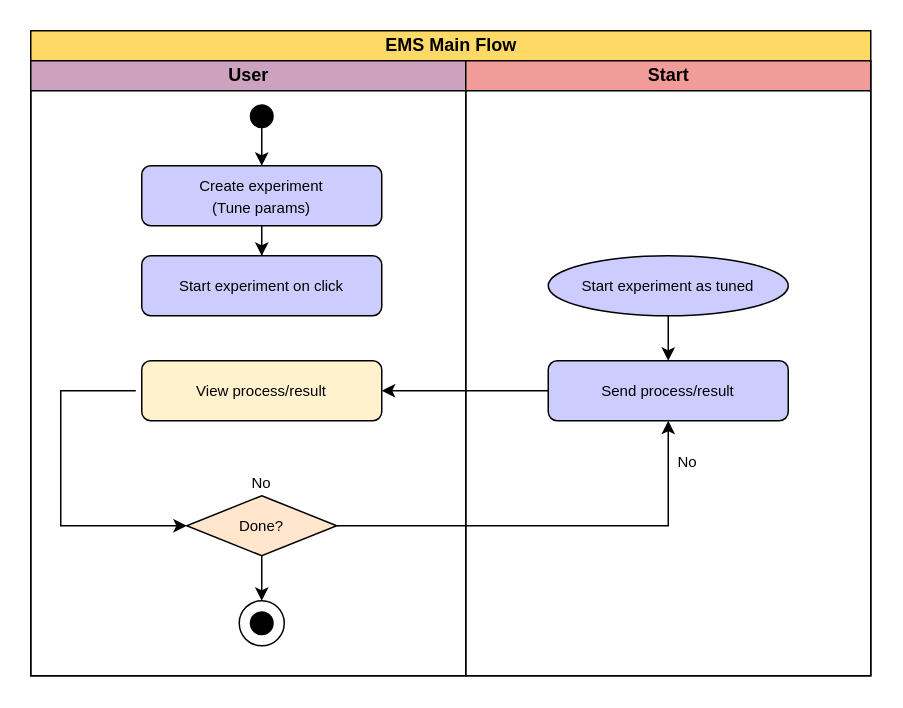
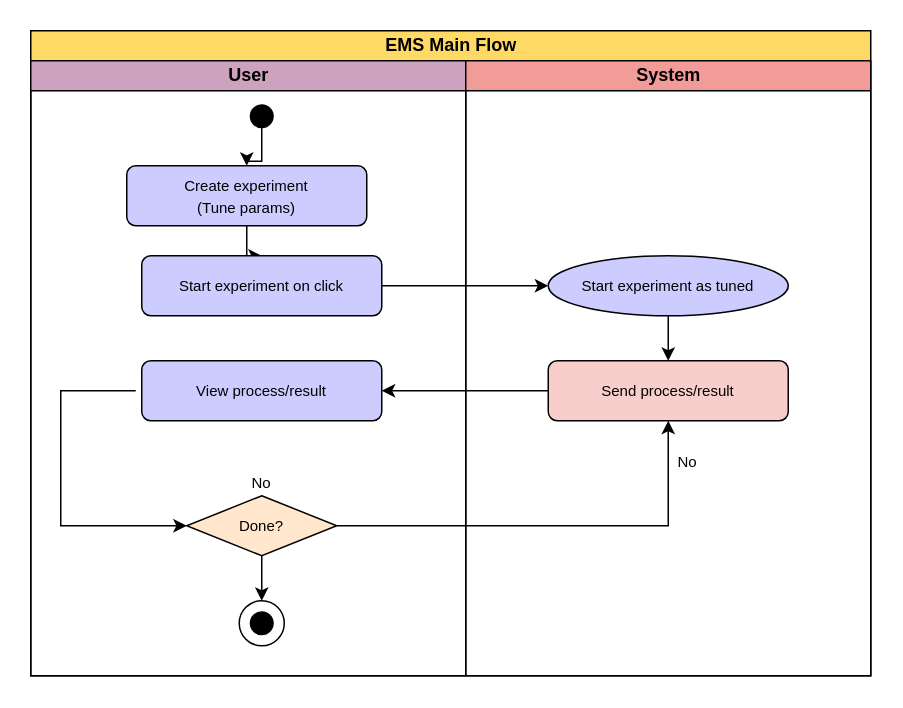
(669, 76) -> (669, 76)
(262, 196) -> (247, 196)
none -> (460, 286)
(262, 391) -> (262, 391)
(668, 391) -> (668, 391)
